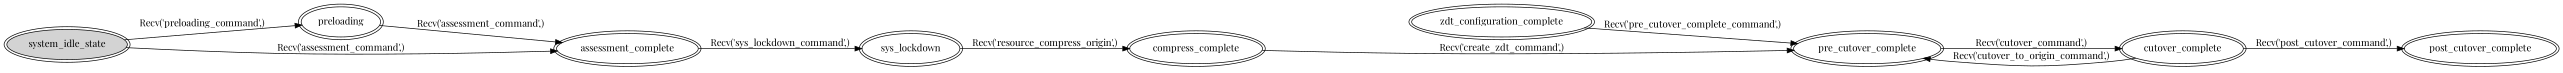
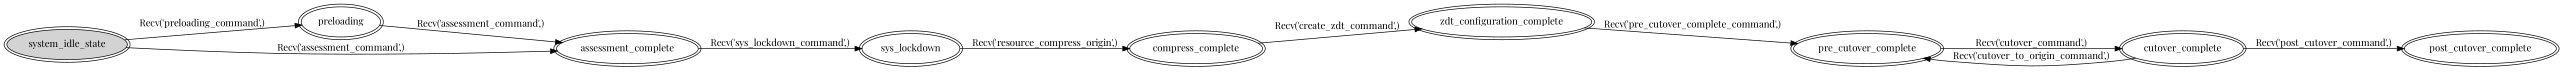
(1525, 54) -> (1337, 36)
